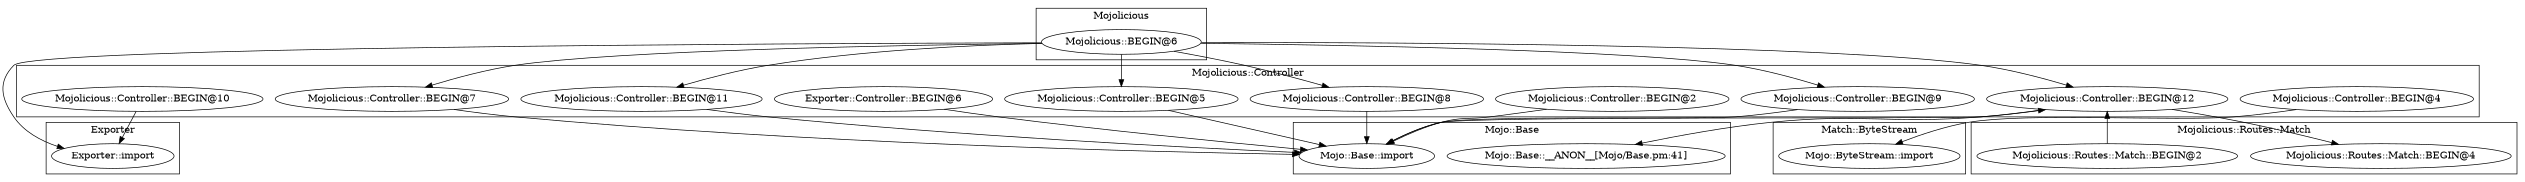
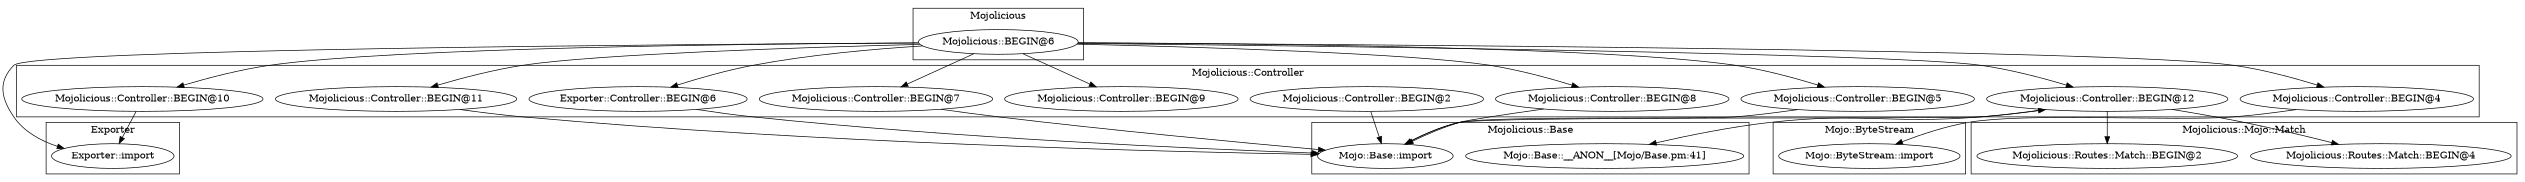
none -> (1699, 48)
none -> (458, 52)
none -> (799, 58)
(1593, 118) -> none
(1512, 130) -> (1530, 130)
(1869, 130) -> (1869, 130)
(2244, 130) -> (2244, 130)
(2107, 131) -> (2107, 127)
